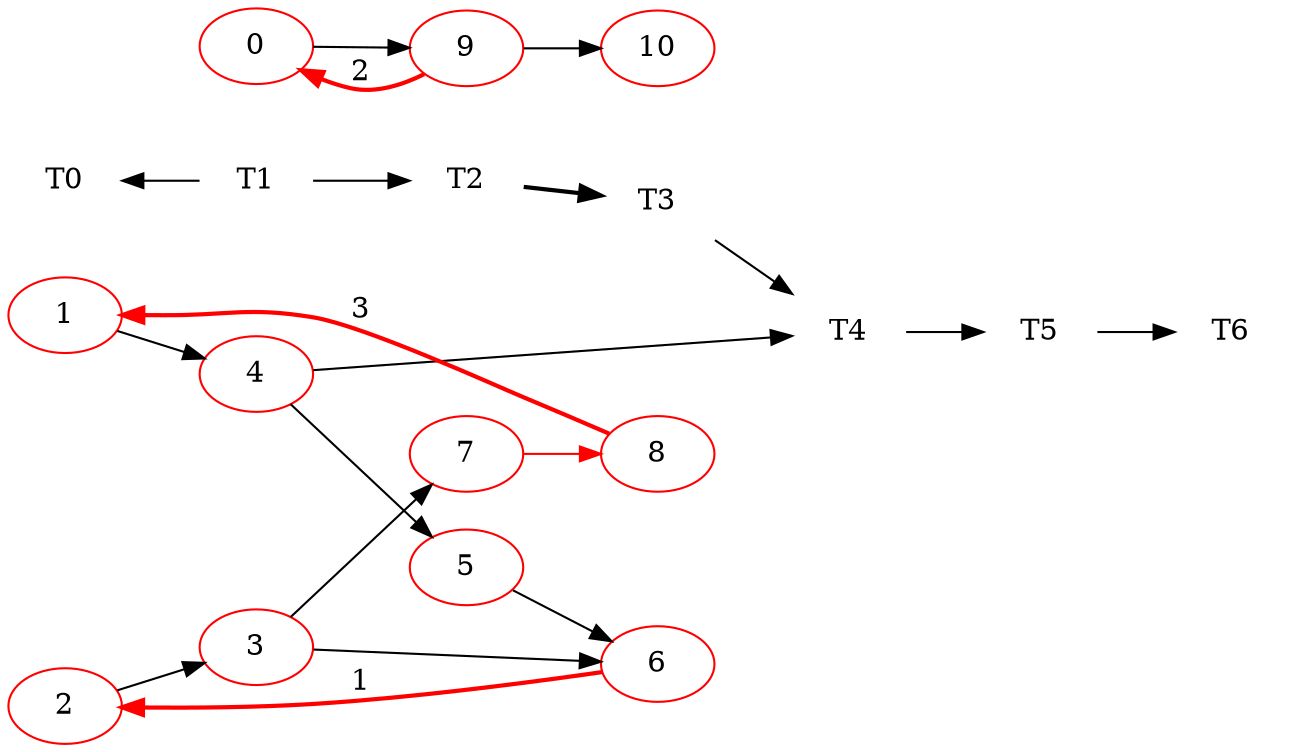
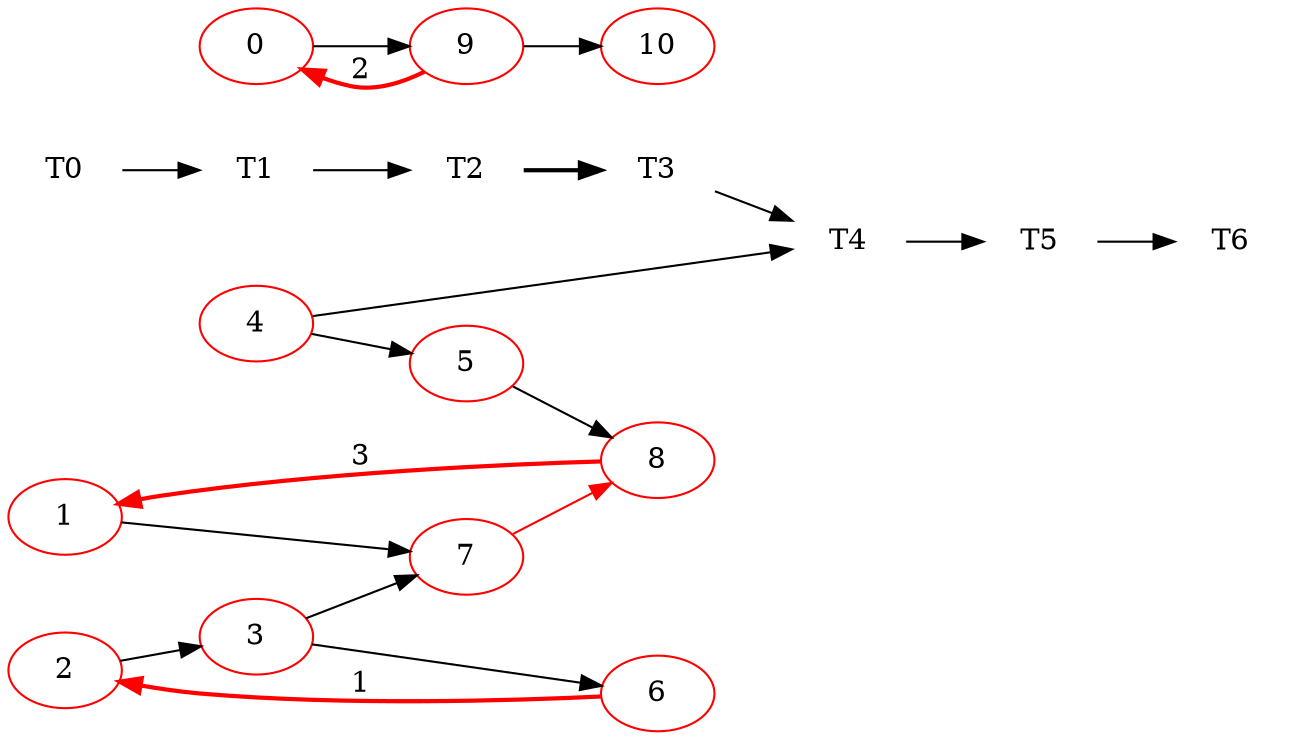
(172, 181) -> (150, 170)
(151, 341) -> (255, 536)
(553, 611) -> (553, 407)
